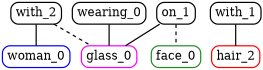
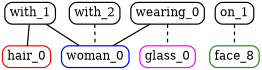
(36, 35) -> (95, 35)
none -> (63, 35)
(73, 35) -> none
(109, 35) -> (168, 35)
none -> (131, 35)
(143, 35) -> none
(176, 57) -> (234, 57)
(236, 57) -> (27, 57)
